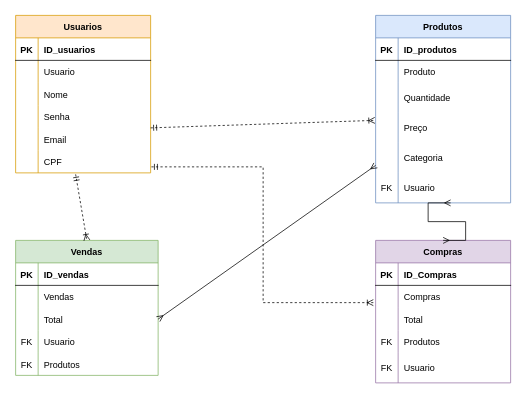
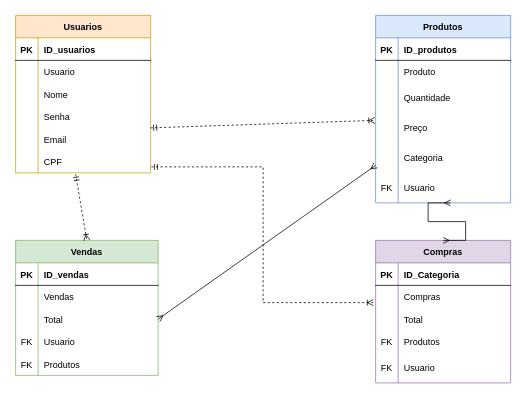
(429, 275) -> (433, 275)
